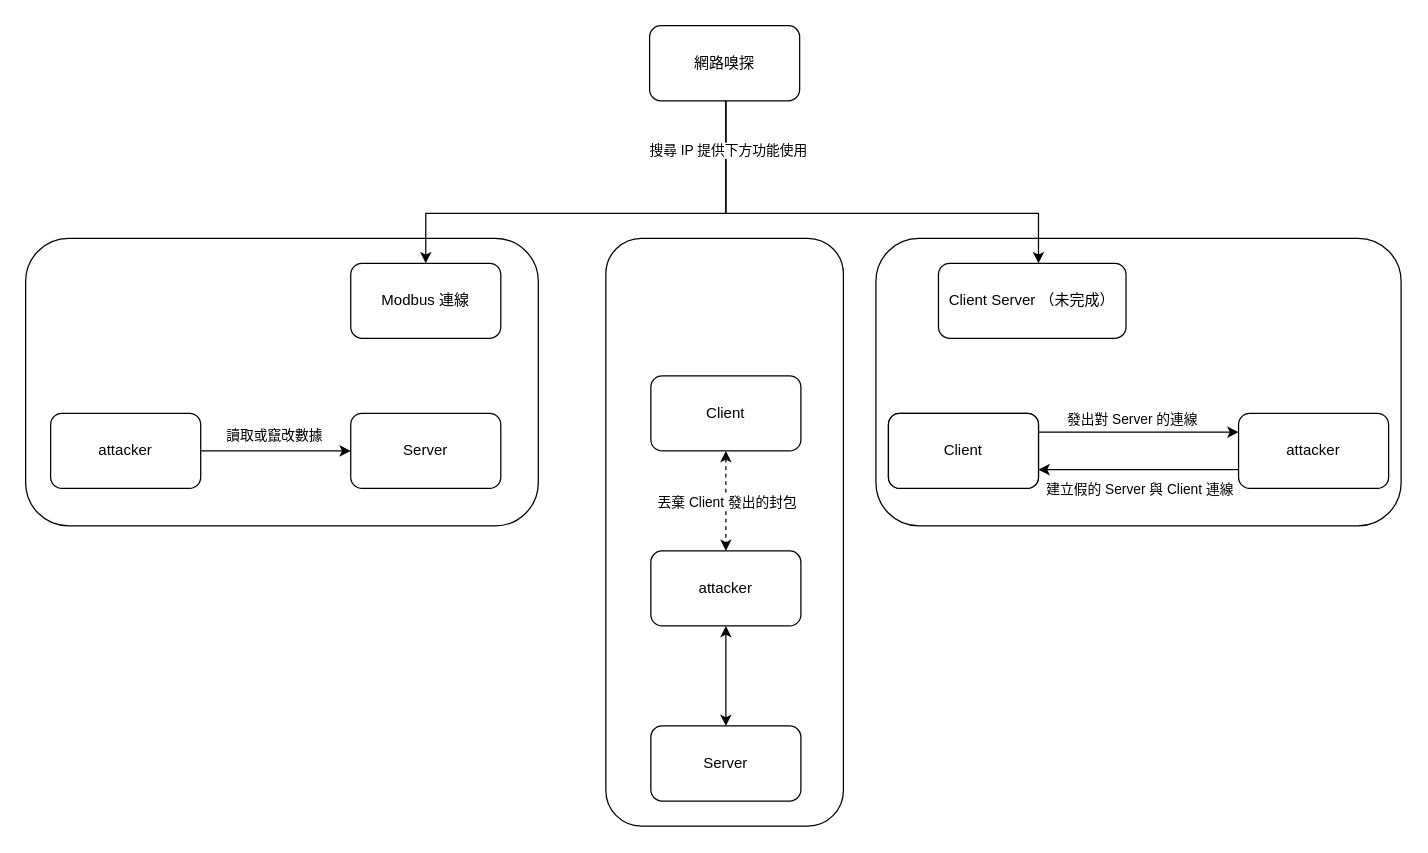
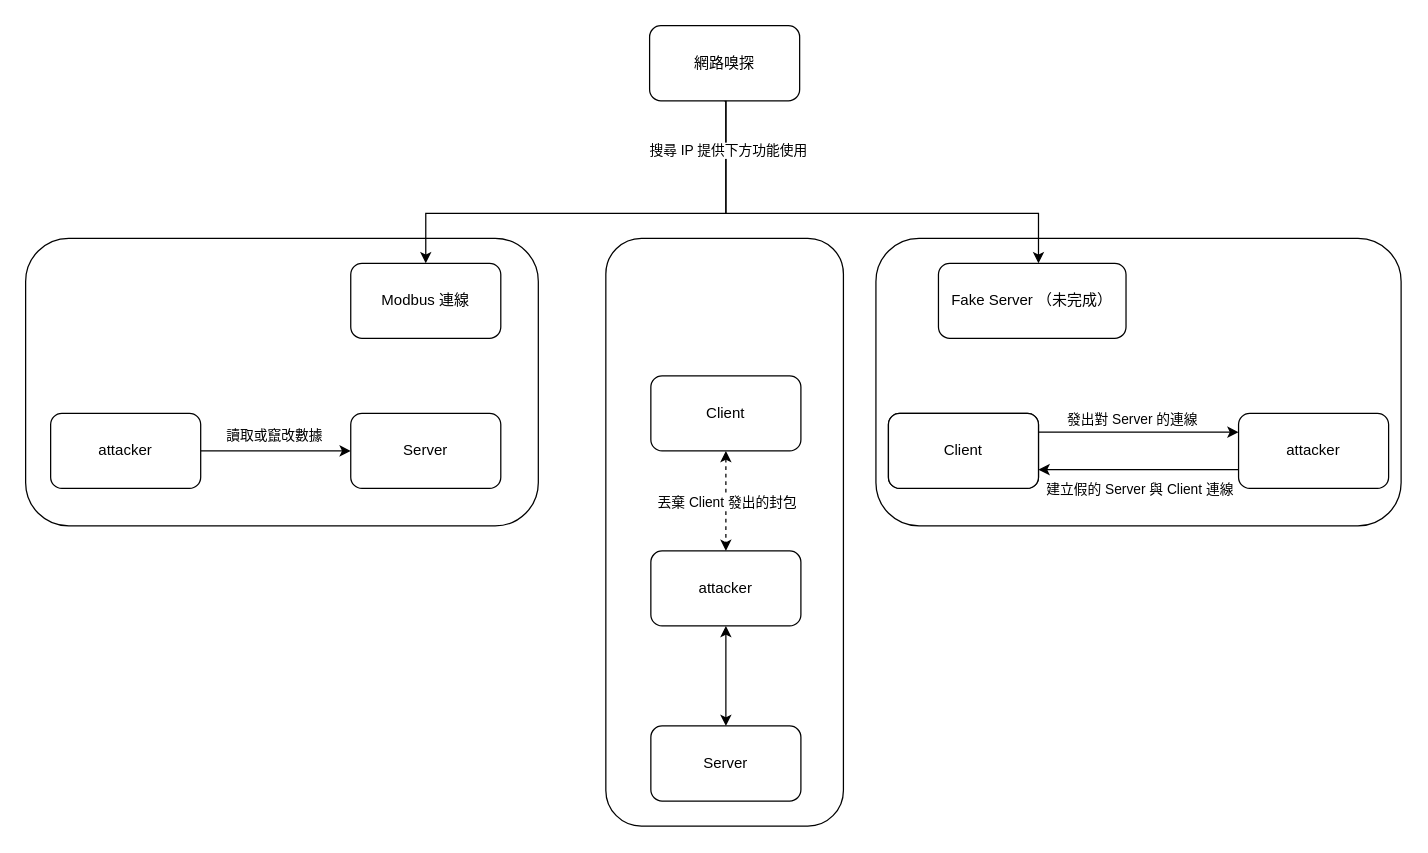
(1032, 301) -> (1032, 301)
